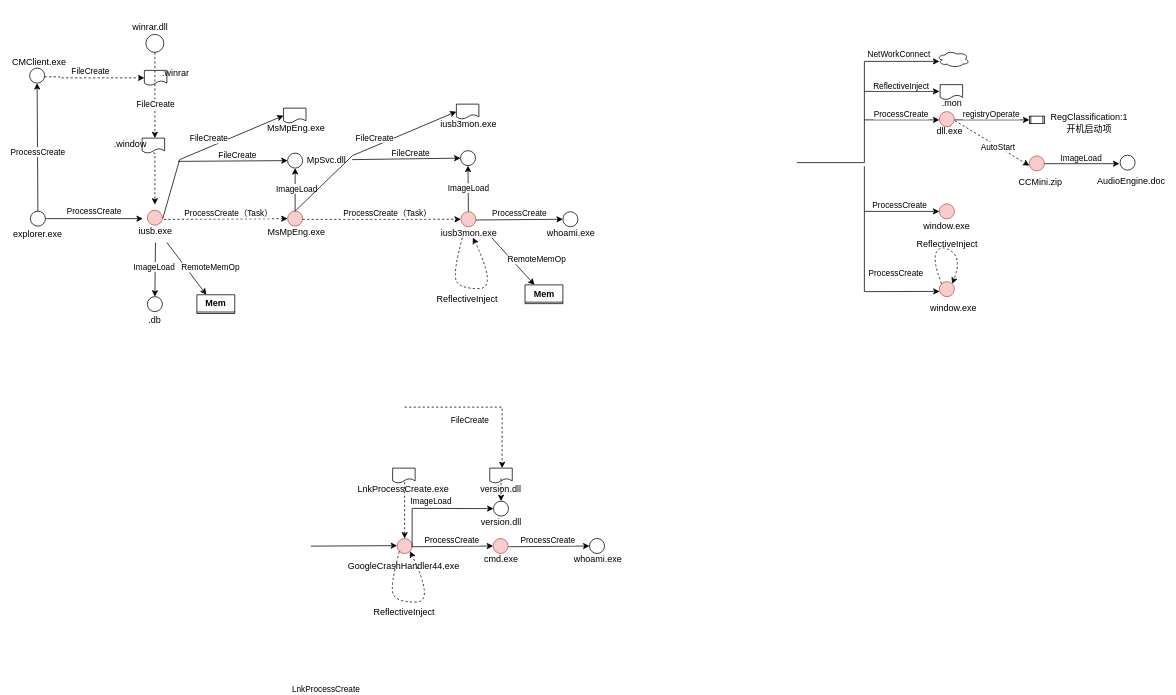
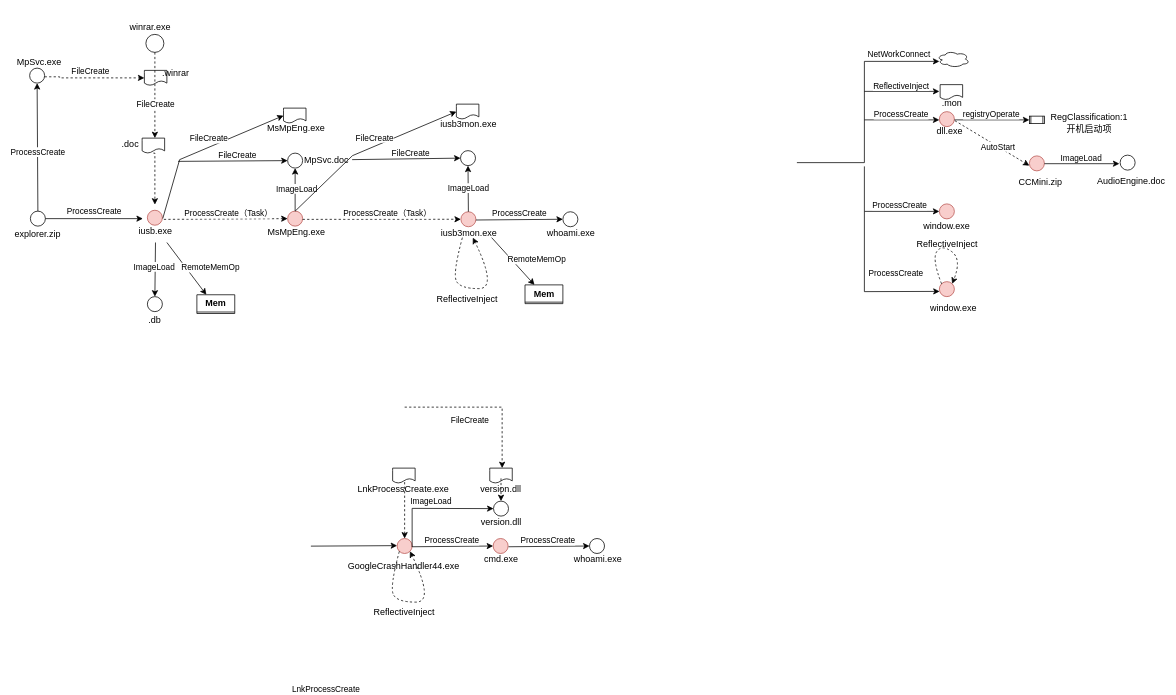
(150, 27) -> (150, 27)
(39, 62) -> (39, 62)
(131, 144) -> (131, 144)
(327, 160) -> (327, 160)
(38, 234) -> (38, 234)
